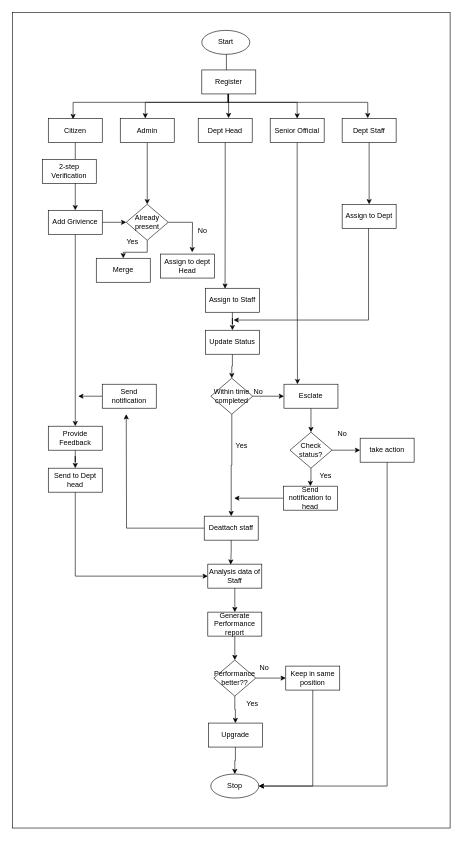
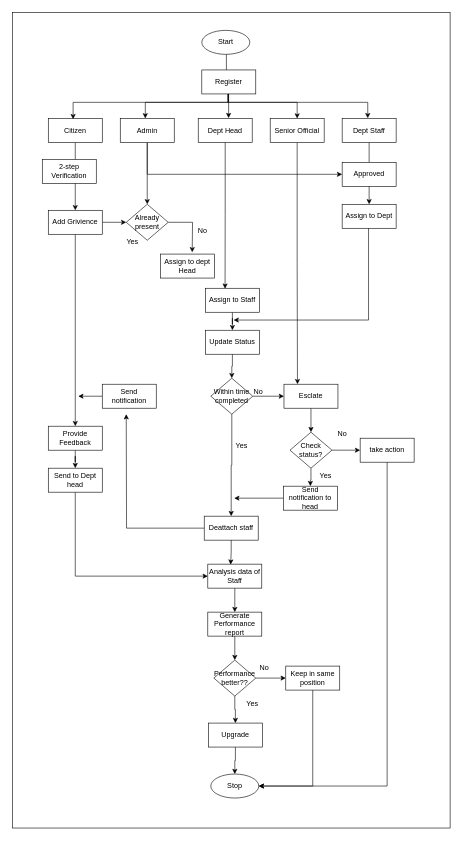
none -> (336, 174)
none -> (369, 174)
(124, 252) -> none
(123, 270) -> none
